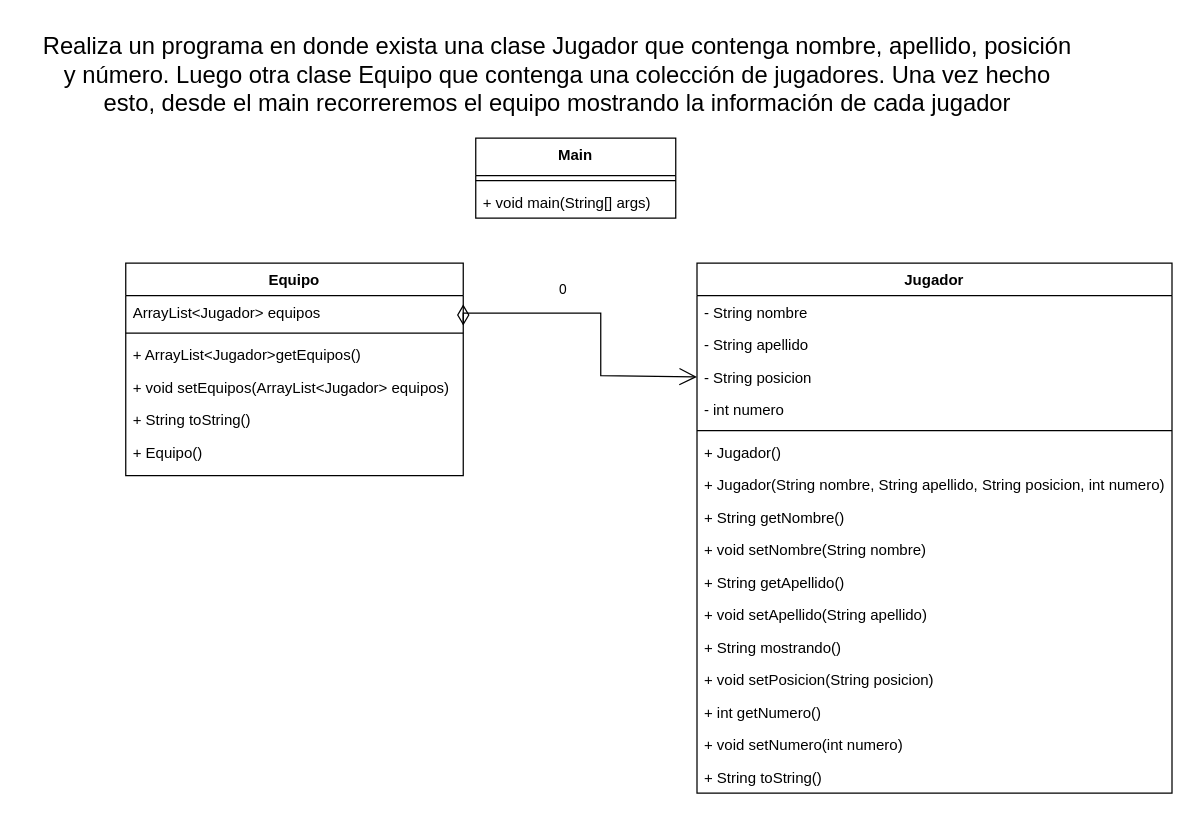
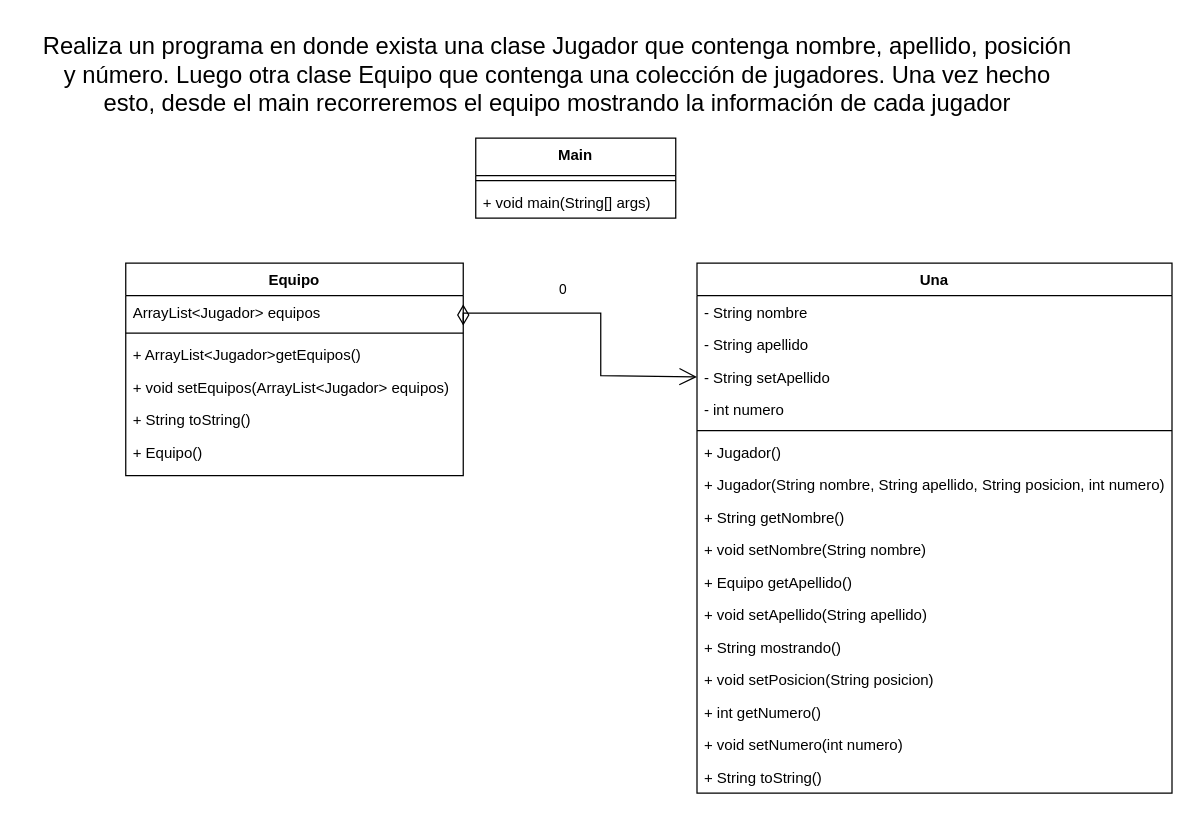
(934, 280) -> (934, 280)
(765, 378) -> (776, 378)
(784, 583) -> (784, 583)
